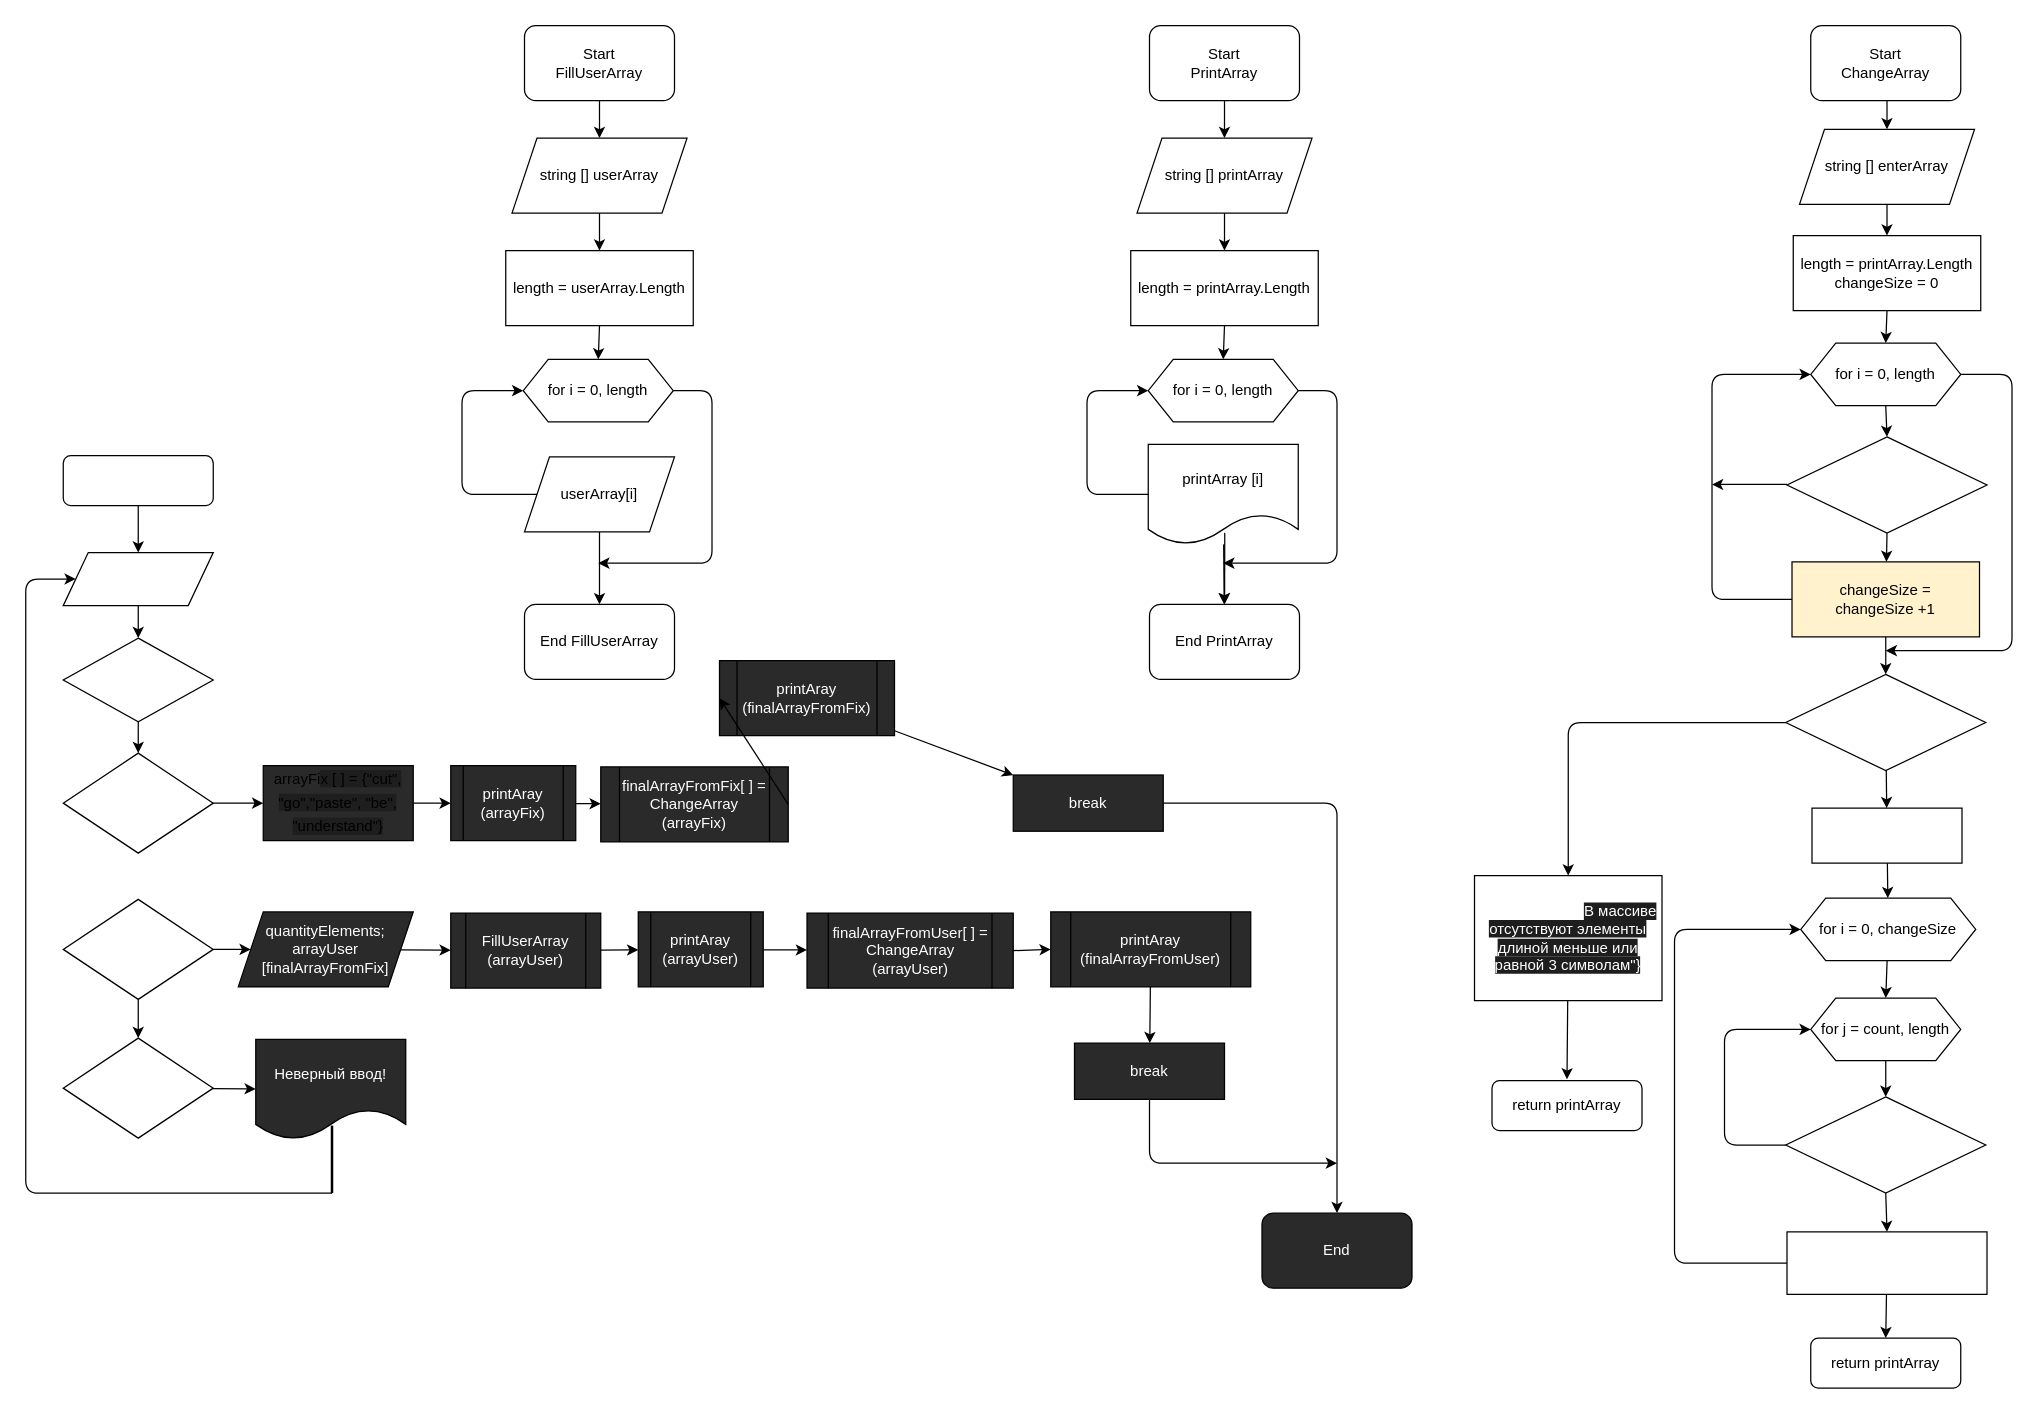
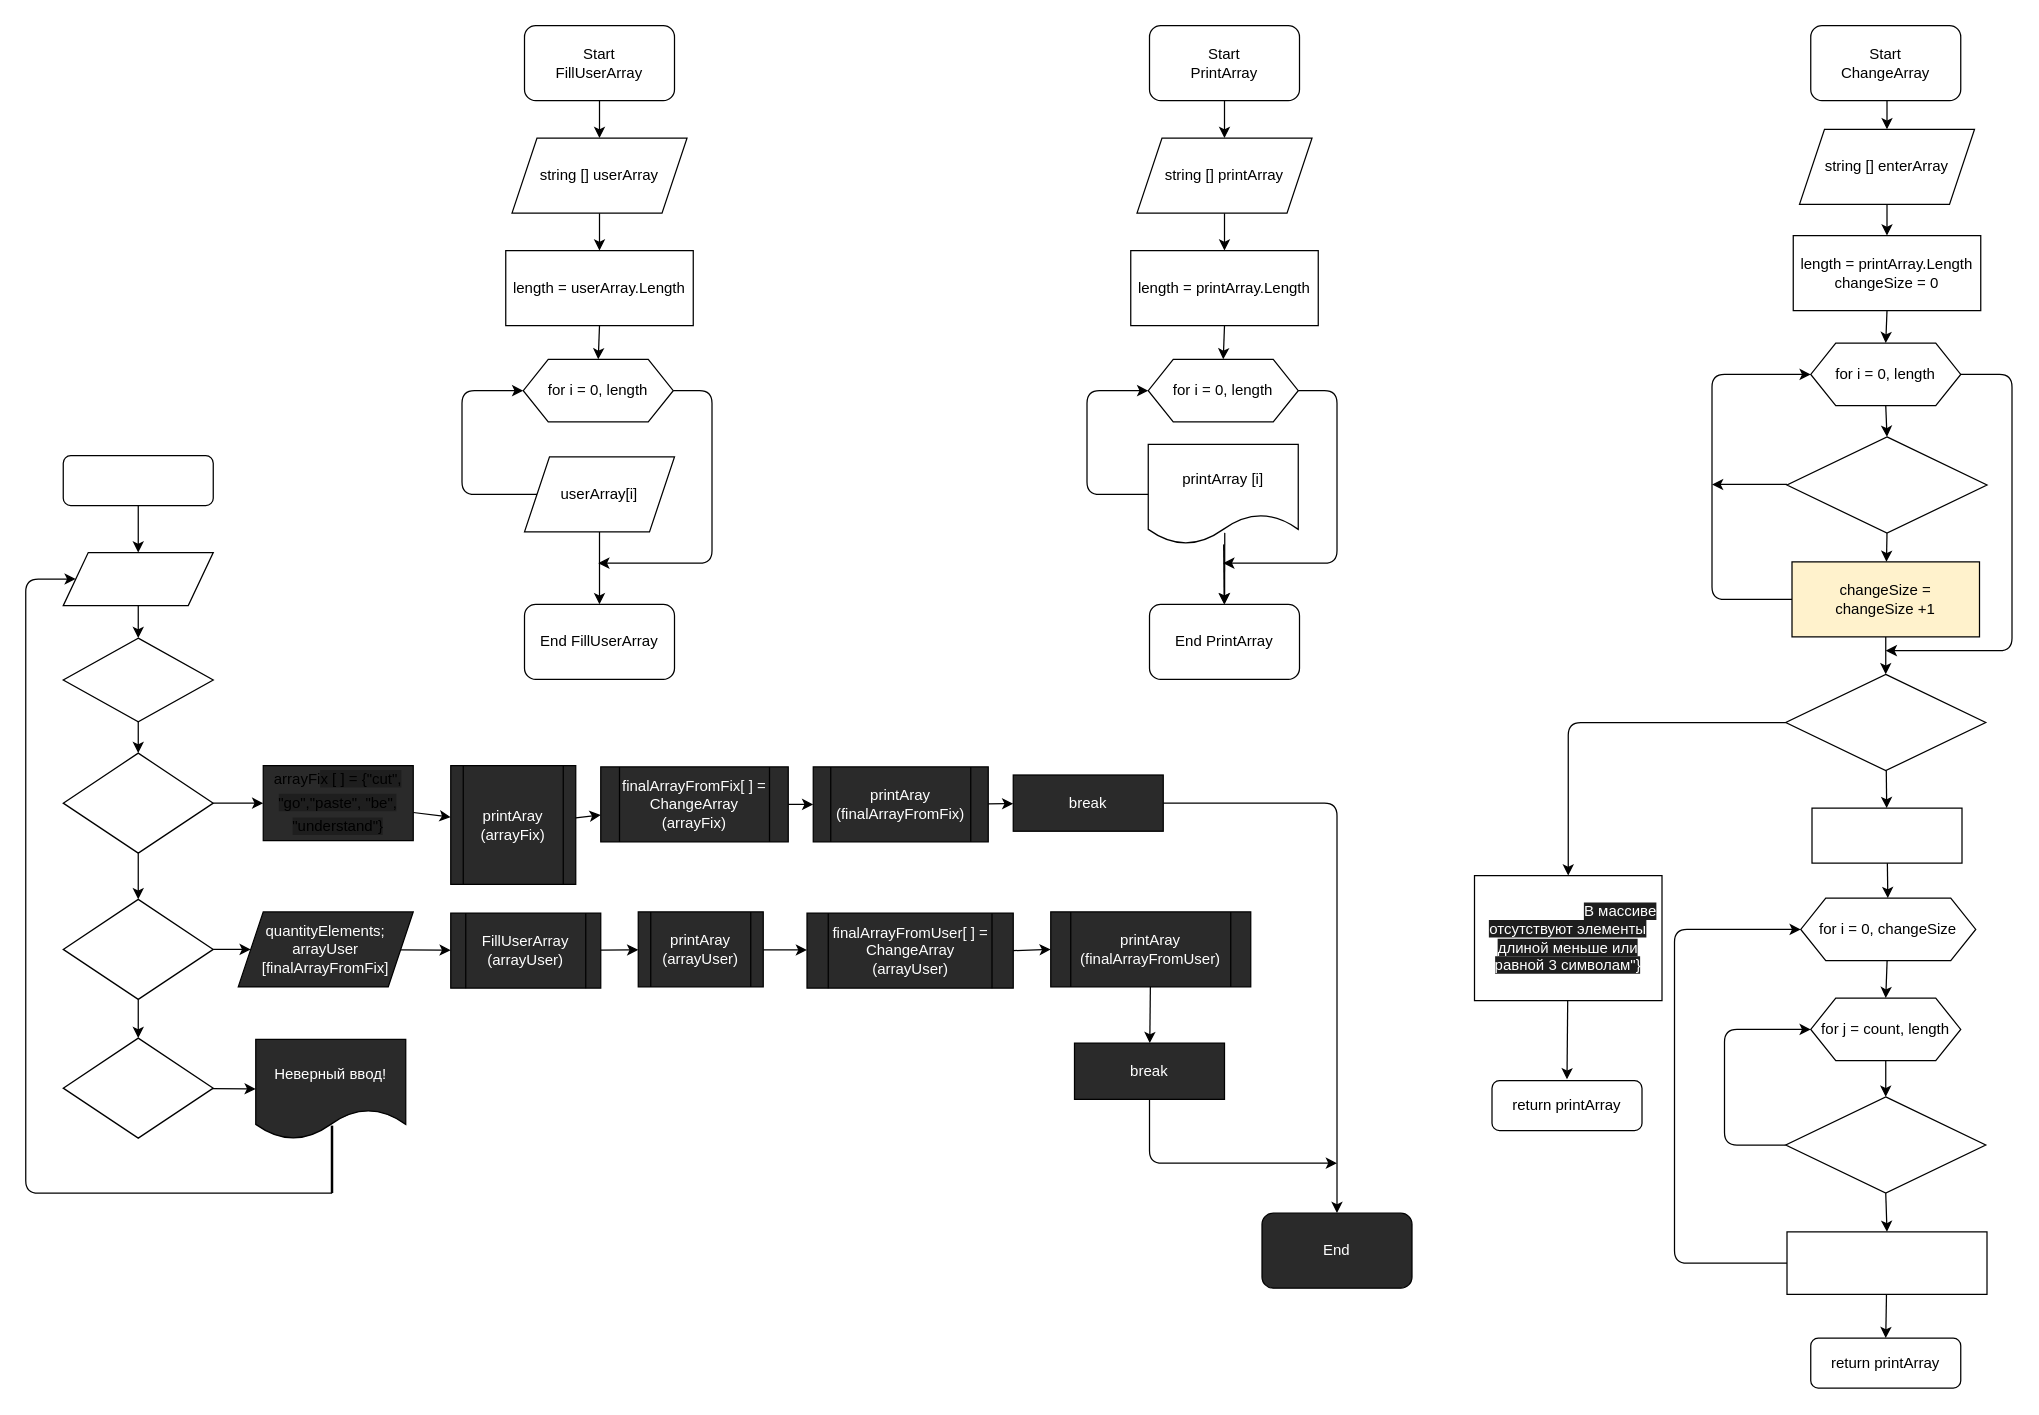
(807, 698) -> (901, 804)
(513, 803) -> (513, 825)
none -> (138, 872)
